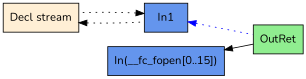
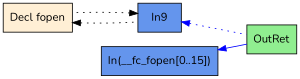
(41, 18) -> (38, 18)
(166, 18) -> (160, 18)
(243, 46) -> (236, 46)
